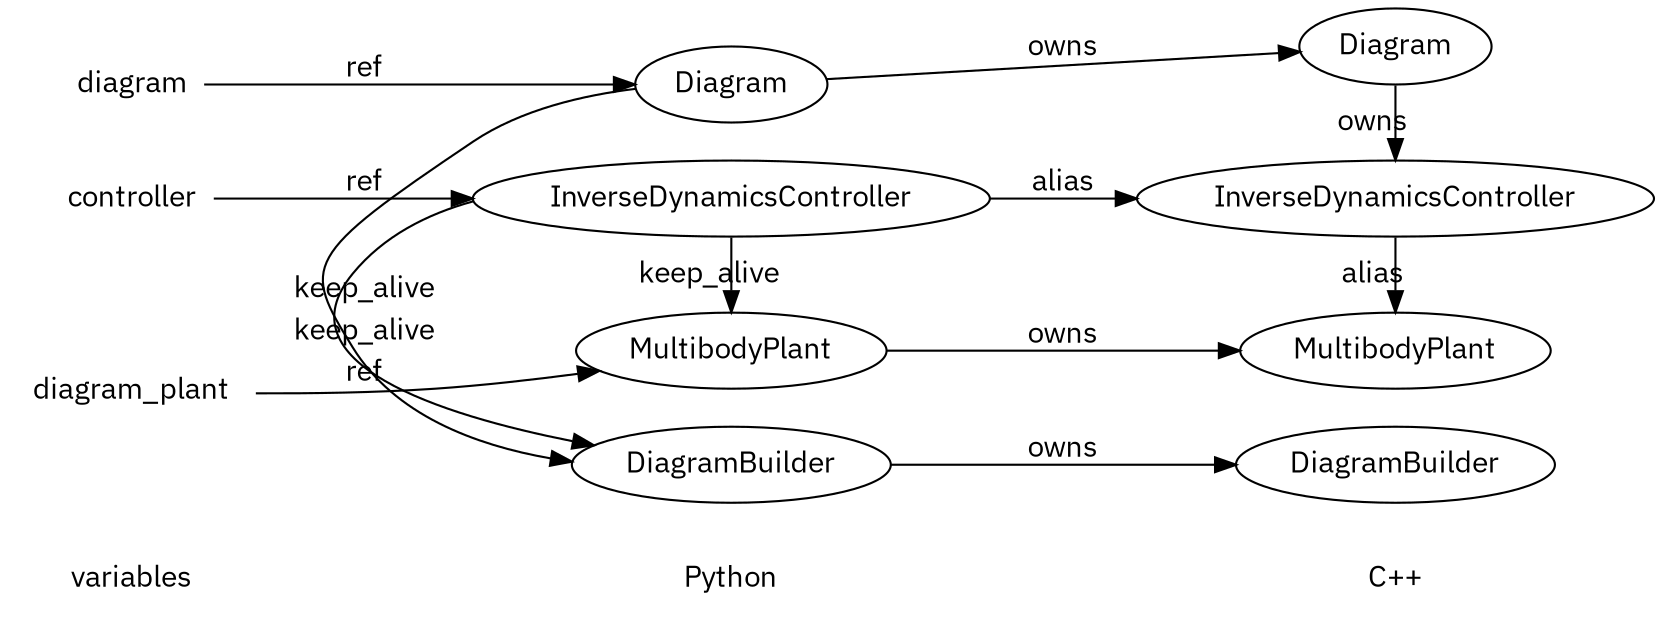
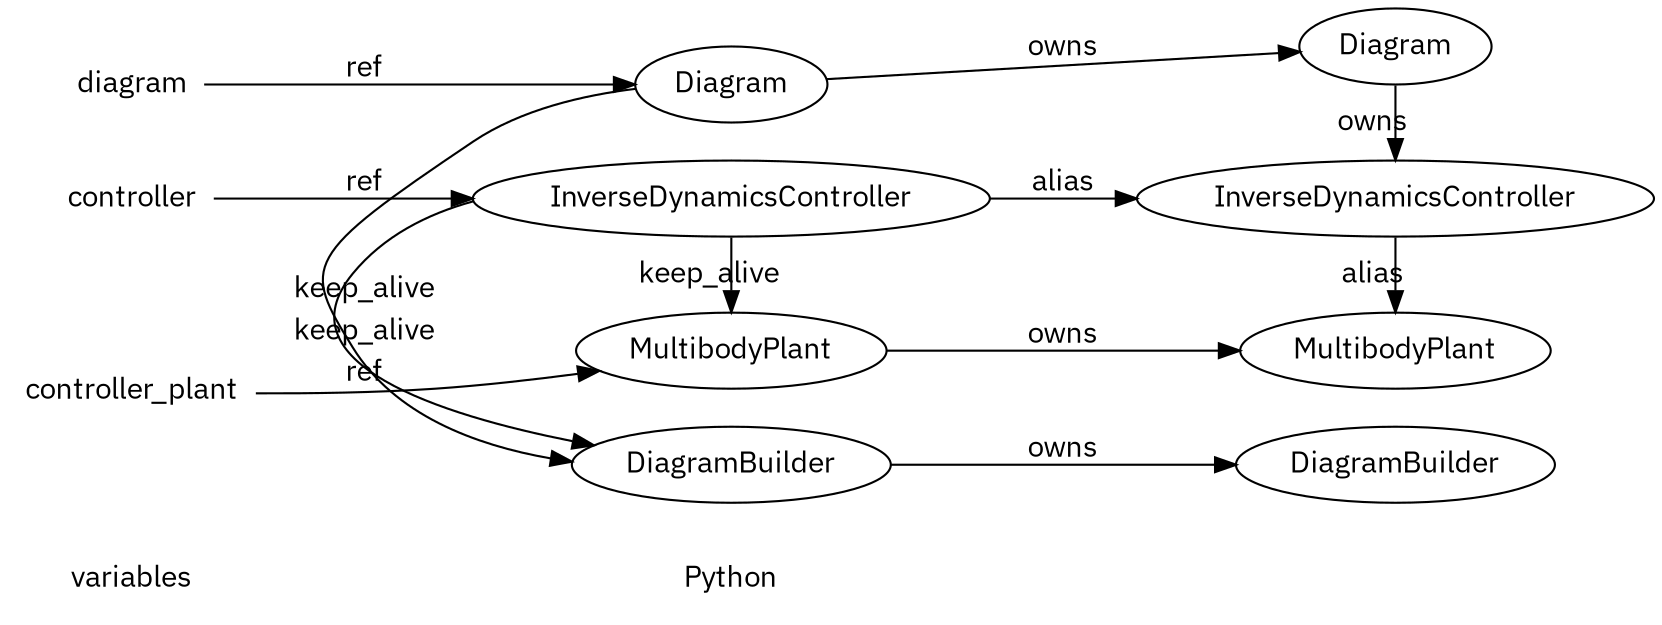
(132, 391) -> (132, 391)
(1395, 579) -> none
